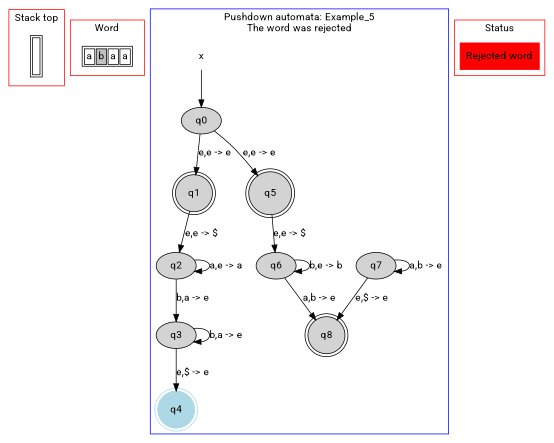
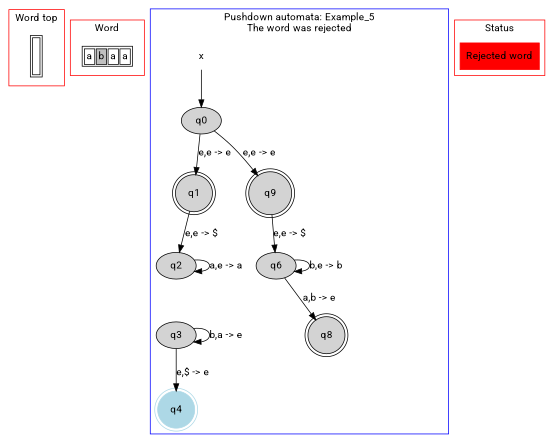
(37, 18) -> (37, 18)
(270, 193) -> (270, 193)
(376, 266) -> none
(176, 297) -> none
